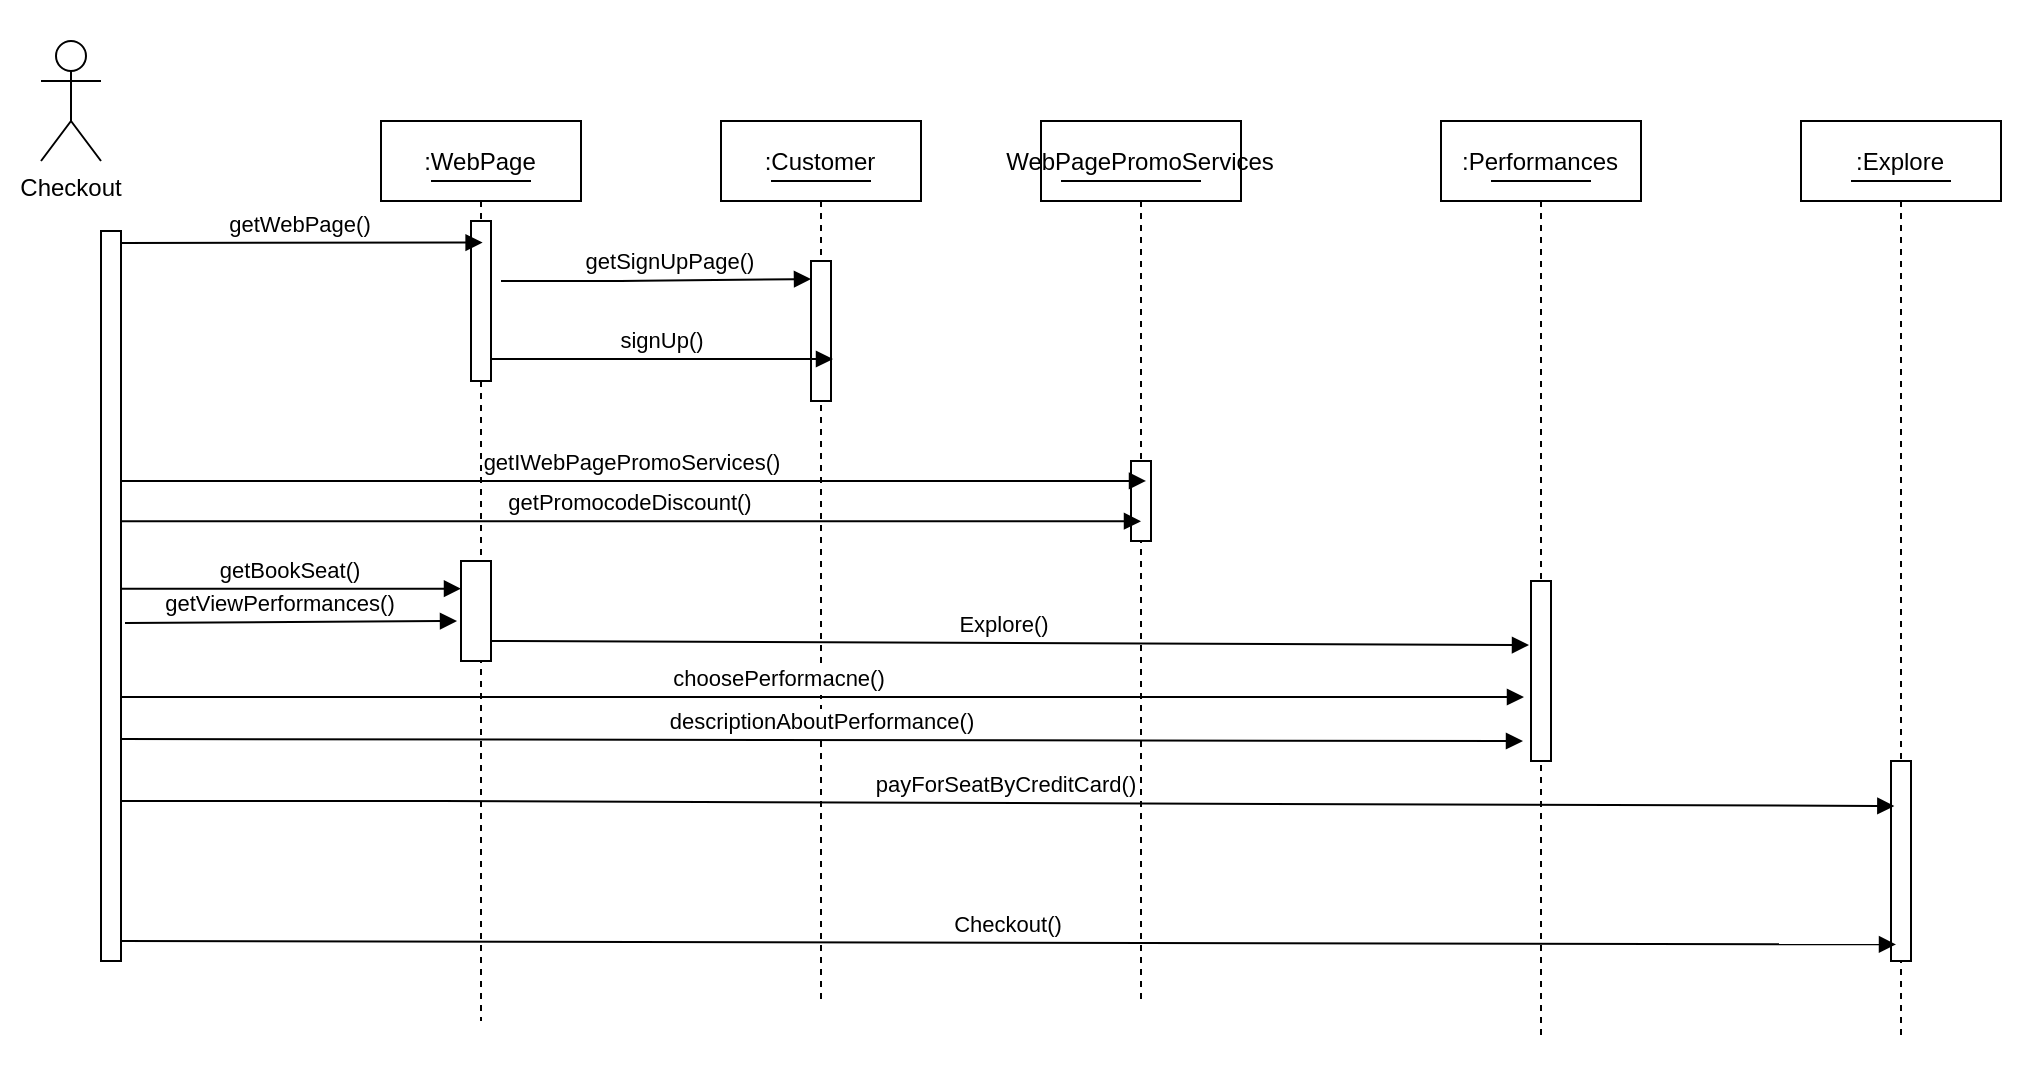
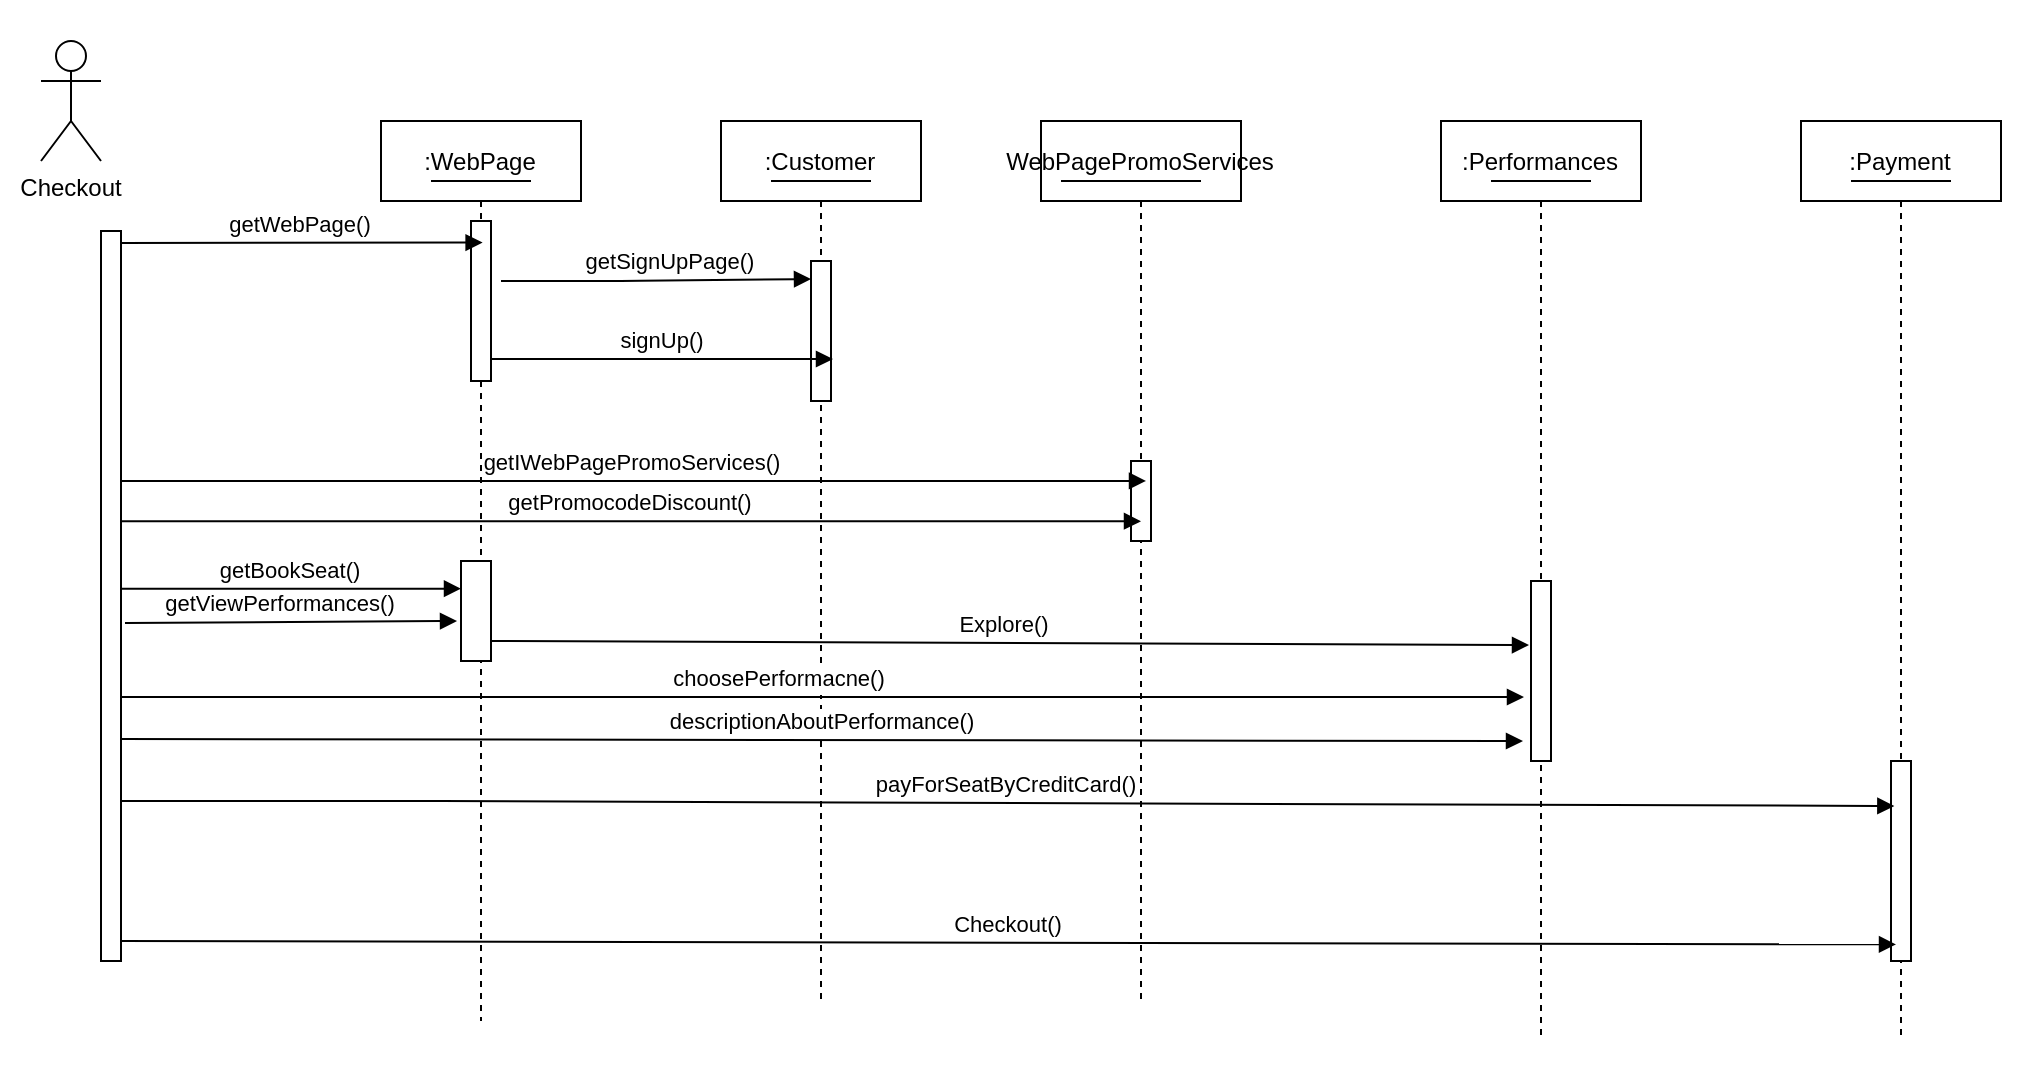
(1900, 162) -> (1900, 162)
